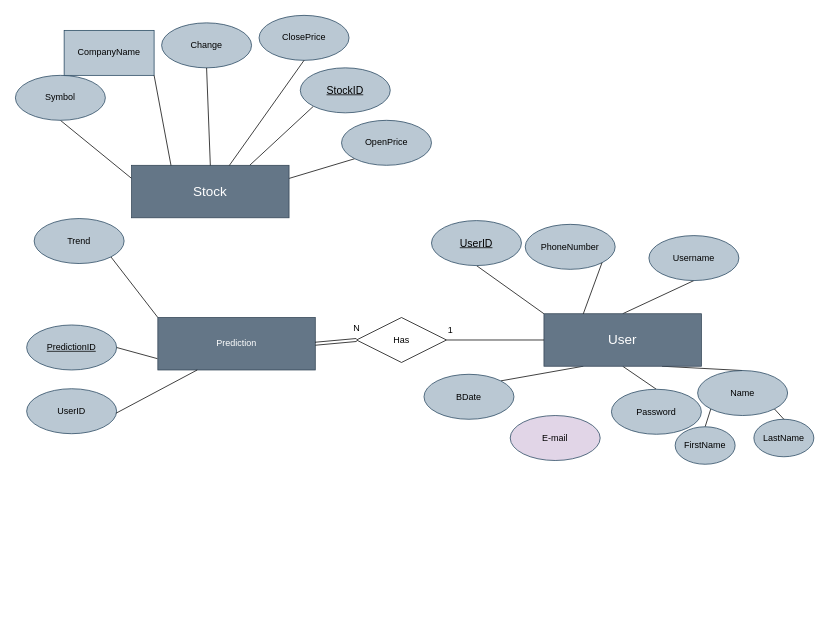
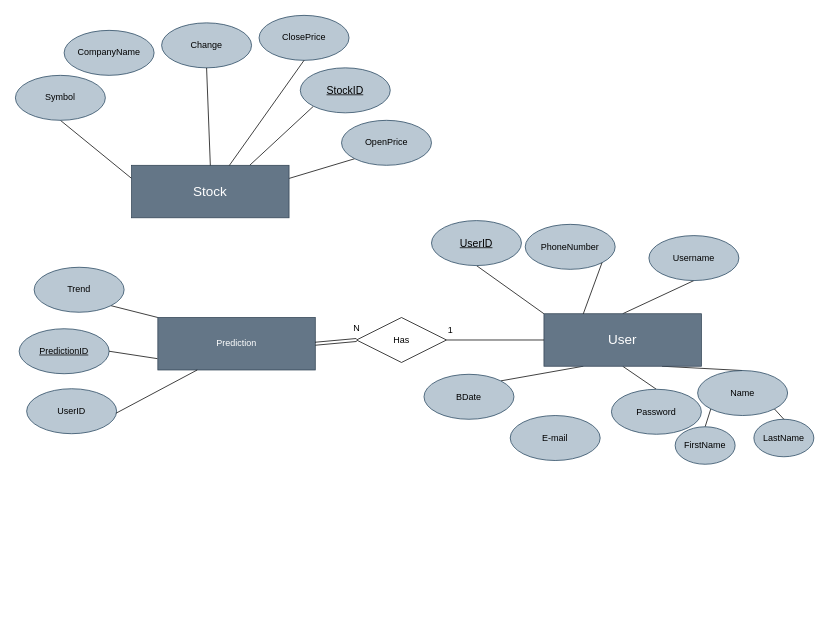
(109, 53) -> (109, 53)
(163, 121) -> none
(79, 241) -> (79, 290)
(72, 348) -> (64, 351)
(555, 438) -> (555, 438)
